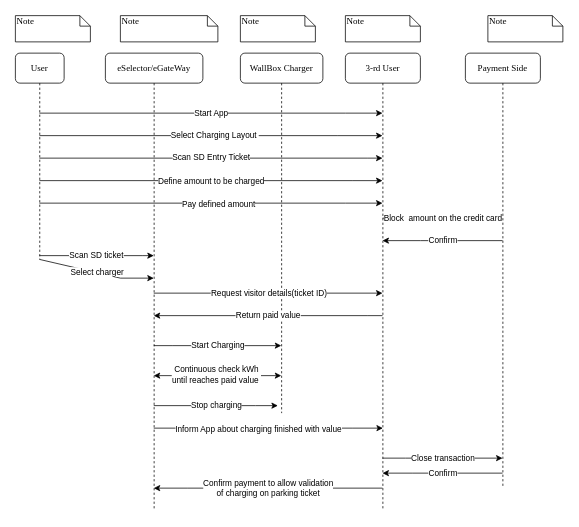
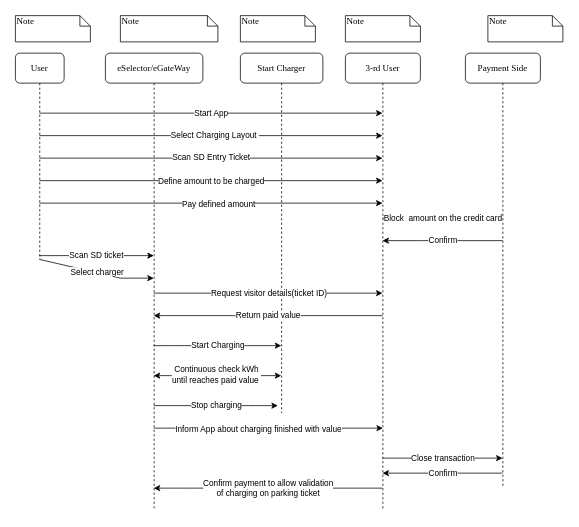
(282, 68) -> (282, 68)
